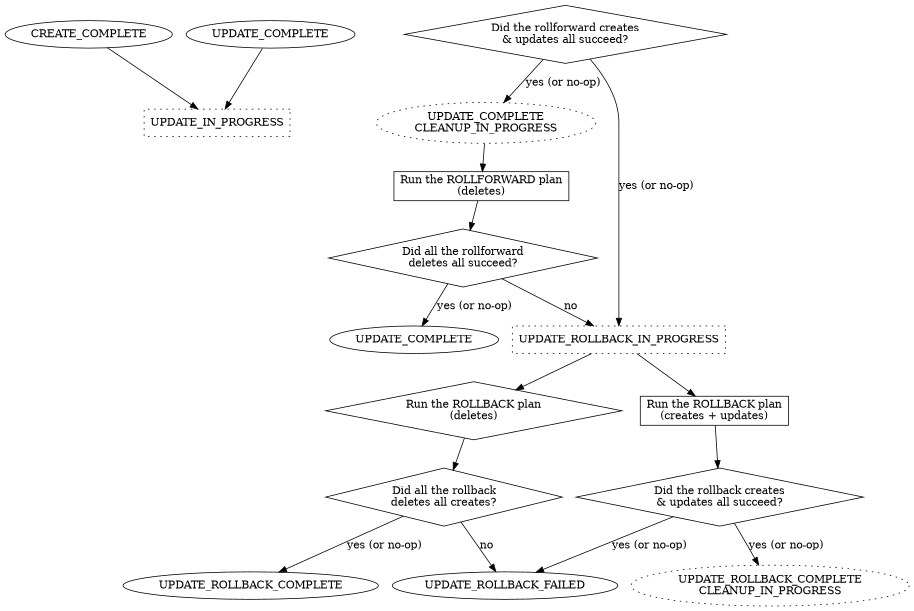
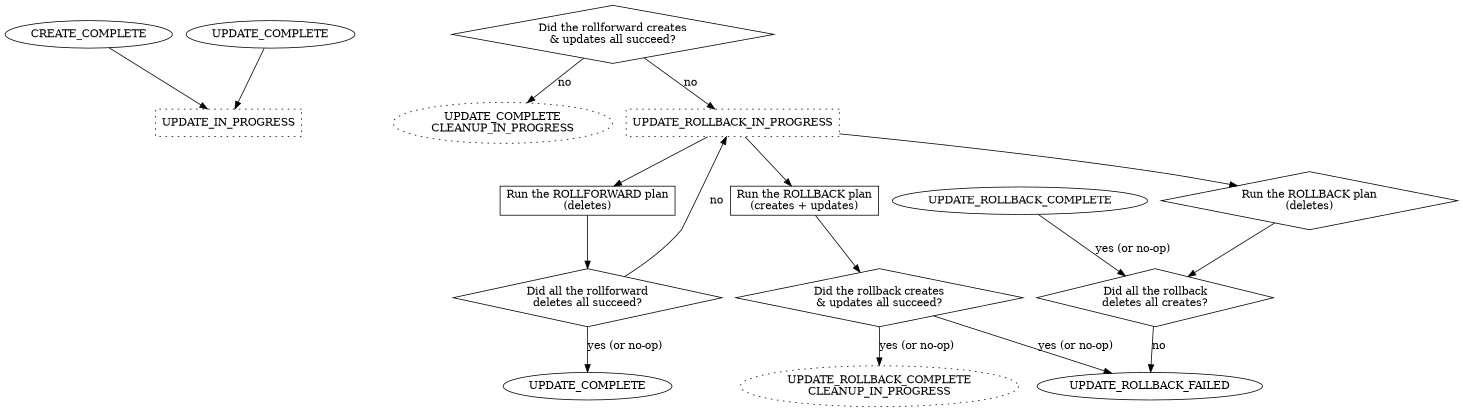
(563, 83) -> (565, 83)
(484, 154) -> (664, 160)
(656, 186) -> (691, 83)
(345, 543) -> (1079, 243)
